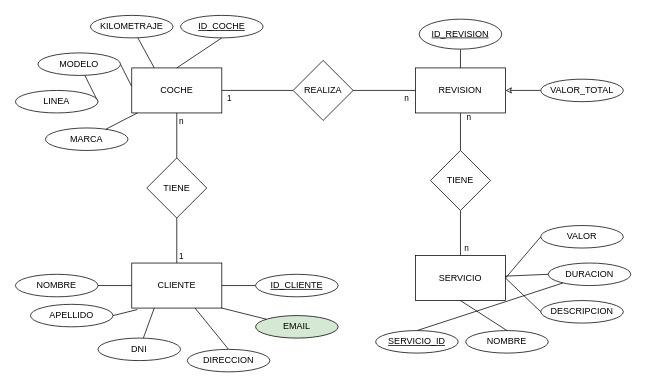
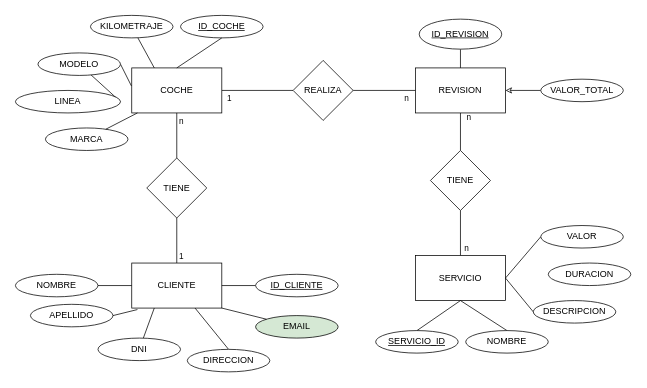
(57, 102) -> (68, 102)
(529, 275) -> none
(582, 312) -> (574, 312)
(467, 314) -> (438, 316)
